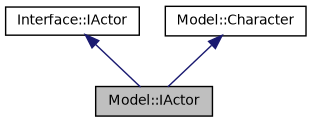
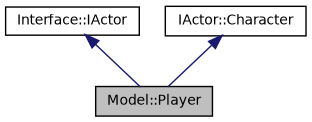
(236, 21) -> (236, 21)
(154, 101) -> (154, 101)
